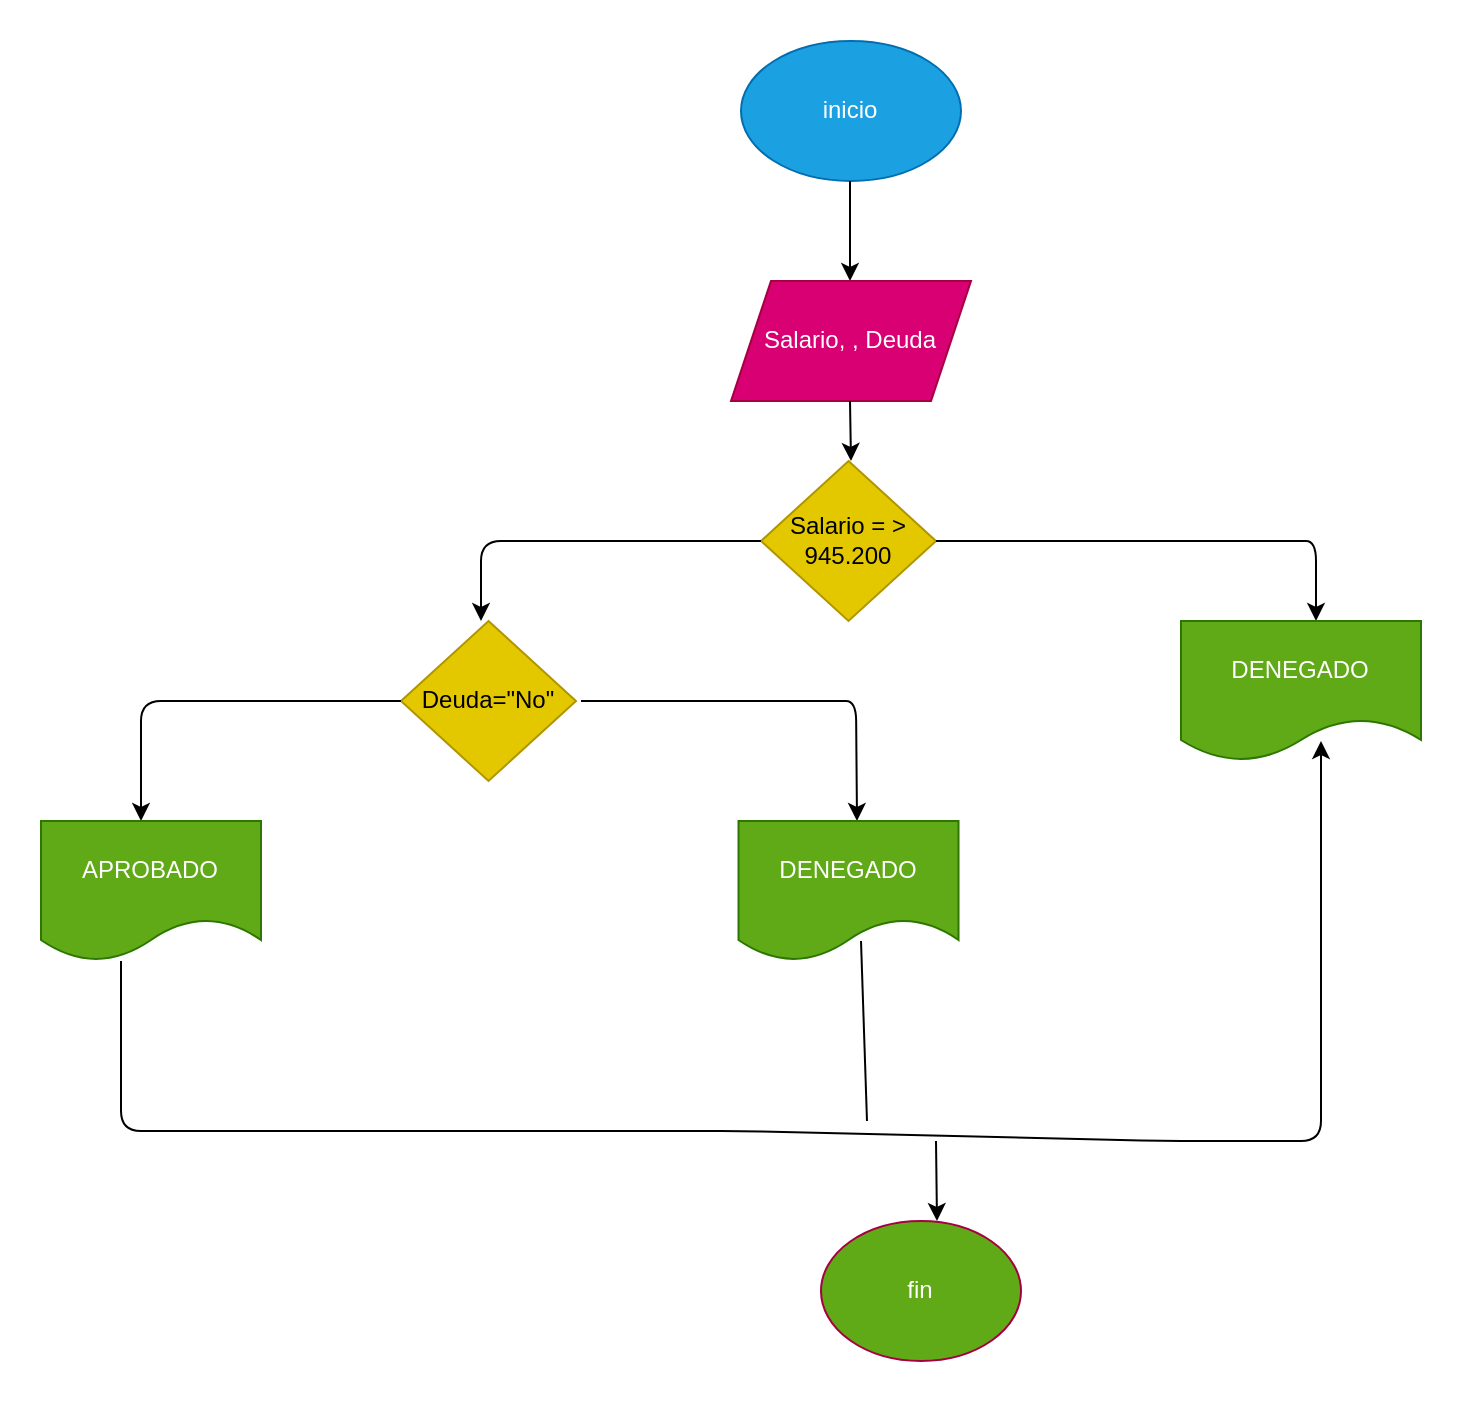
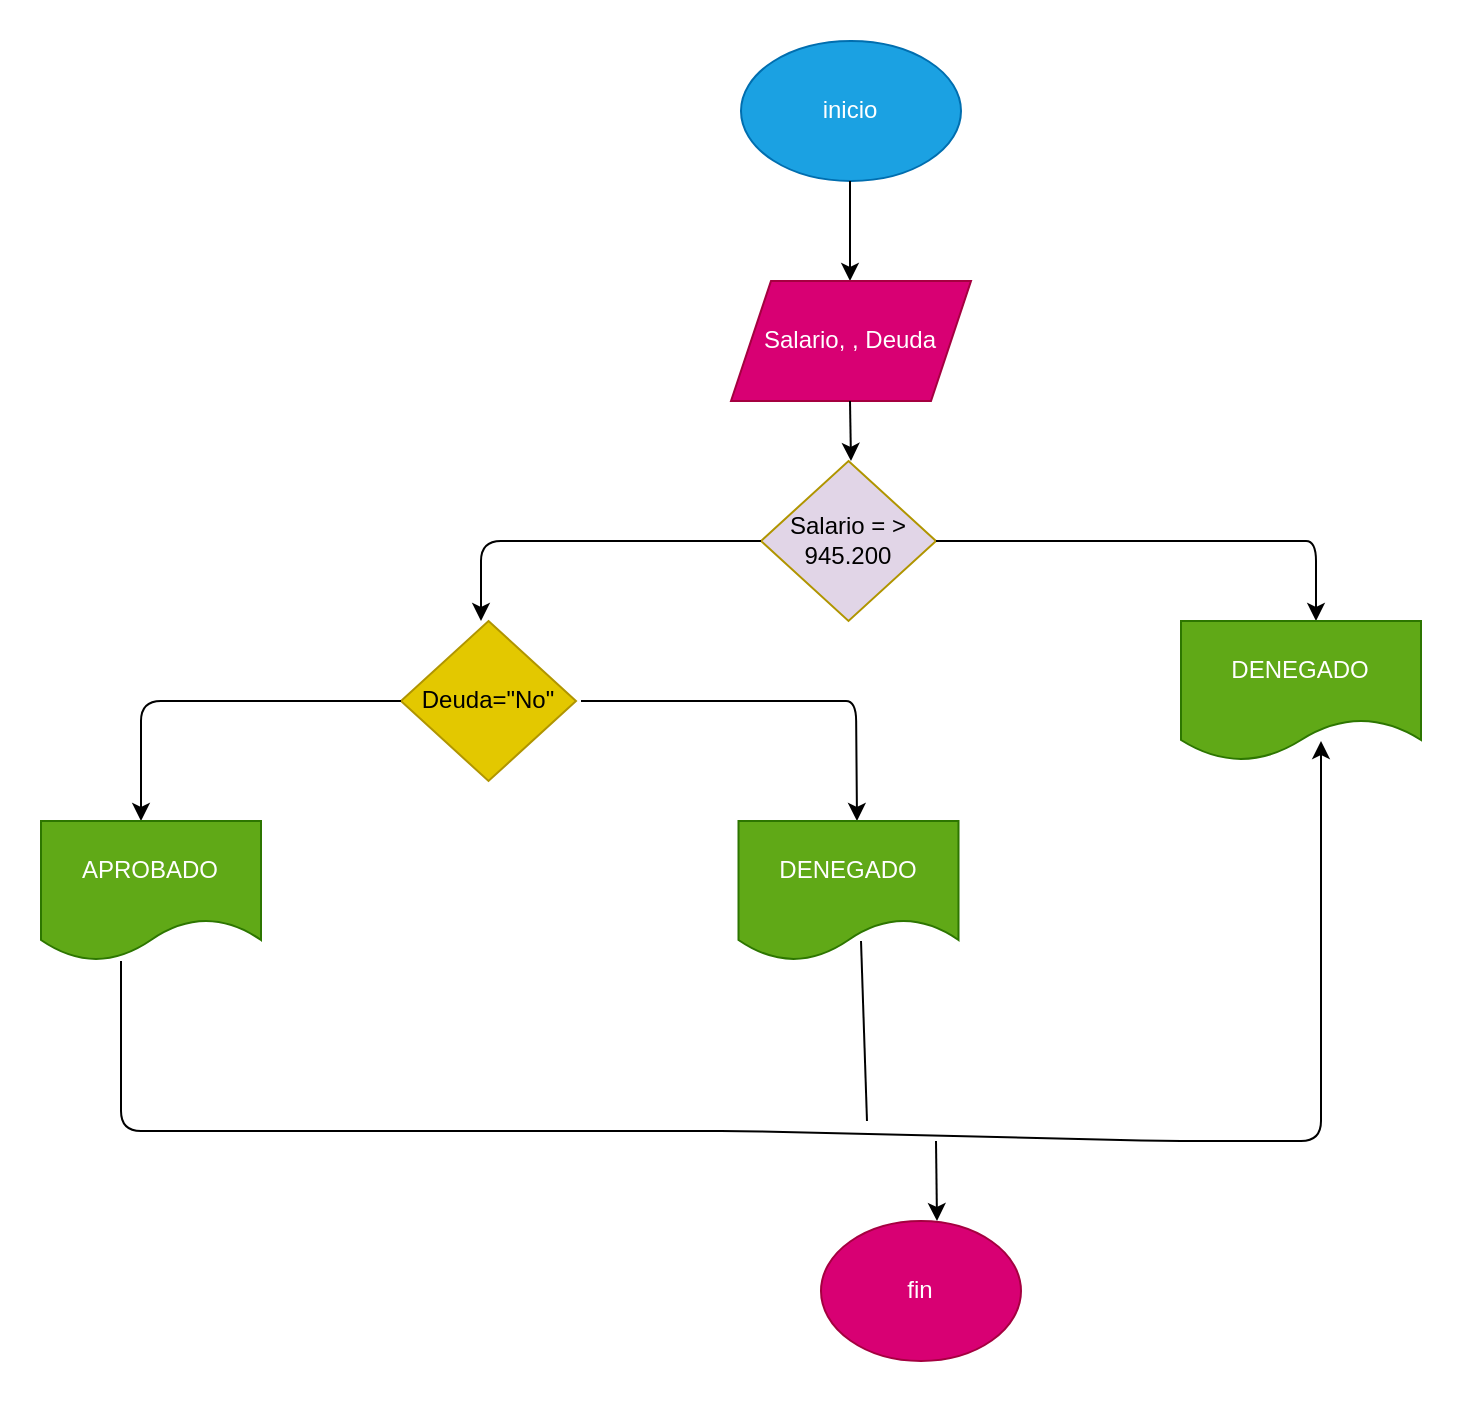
(849, 541) -> (849, 541)
(921, 1291) -> (921, 1291)
